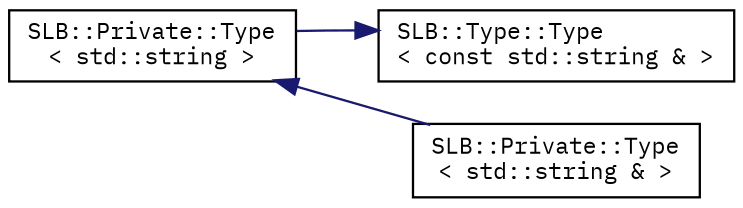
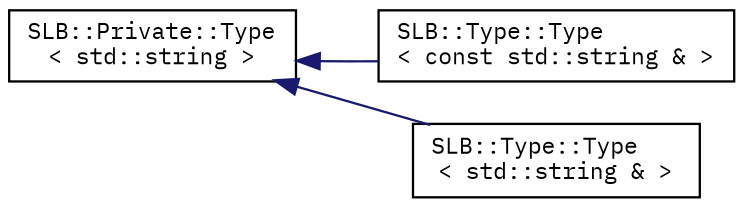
(326, 31) -> (349, 61)
(556, 161) -> (556, 161)
